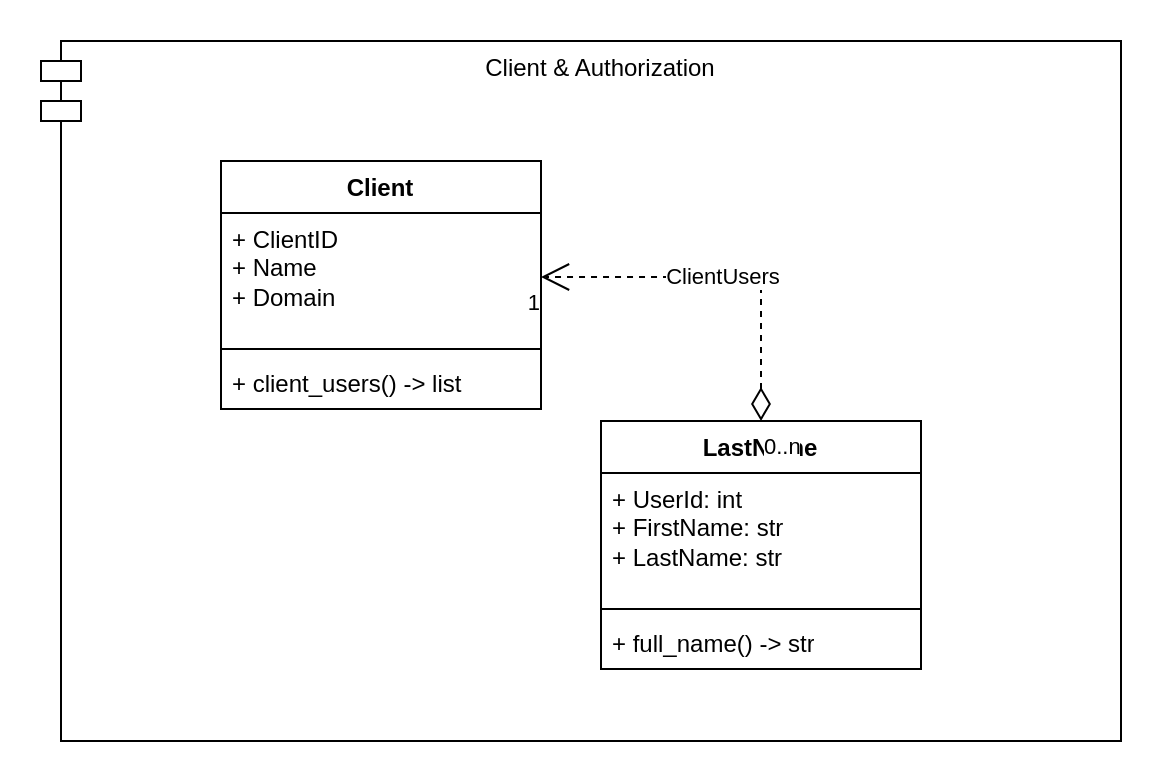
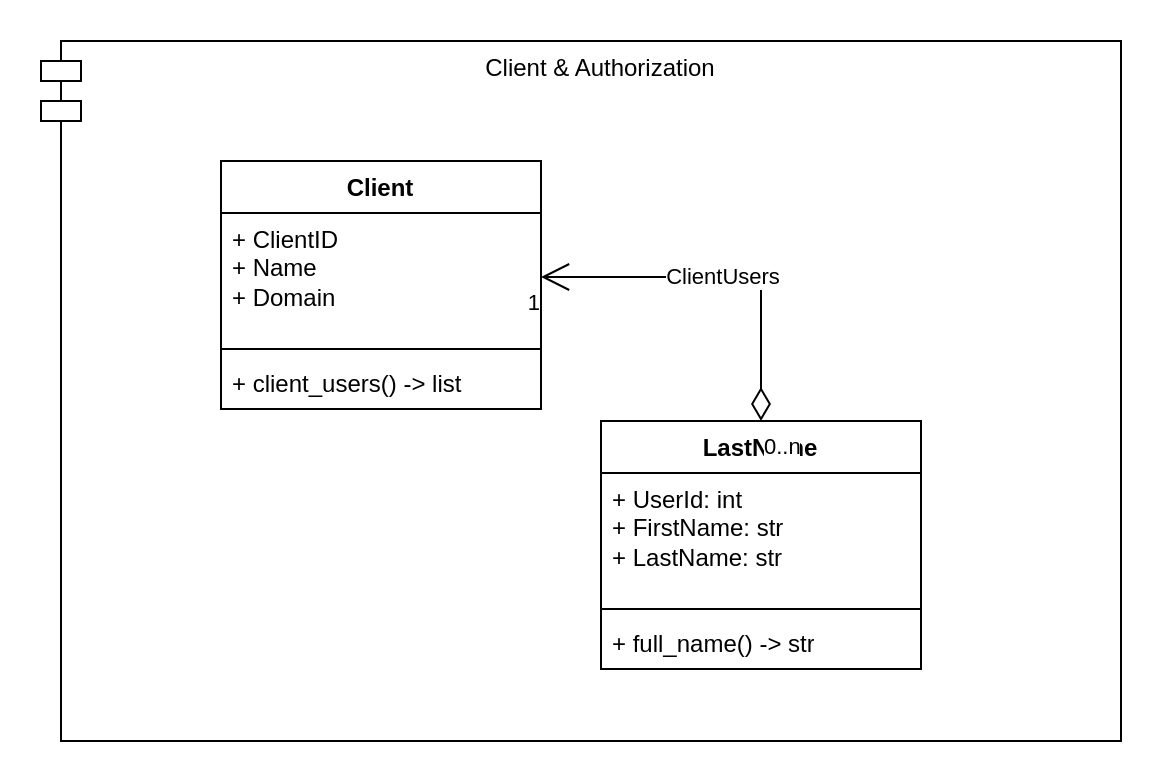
(607, 277) -> (607, 277)
